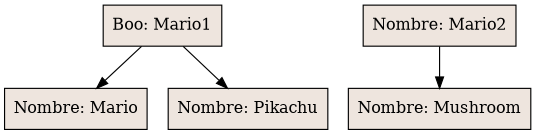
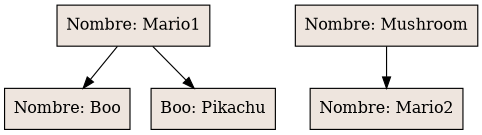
(162, 26) -> (133, 26)
(440, 62) -> (387, 62)
(76, 109) -> (67, 109)
(248, 109) -> (213, 109)
